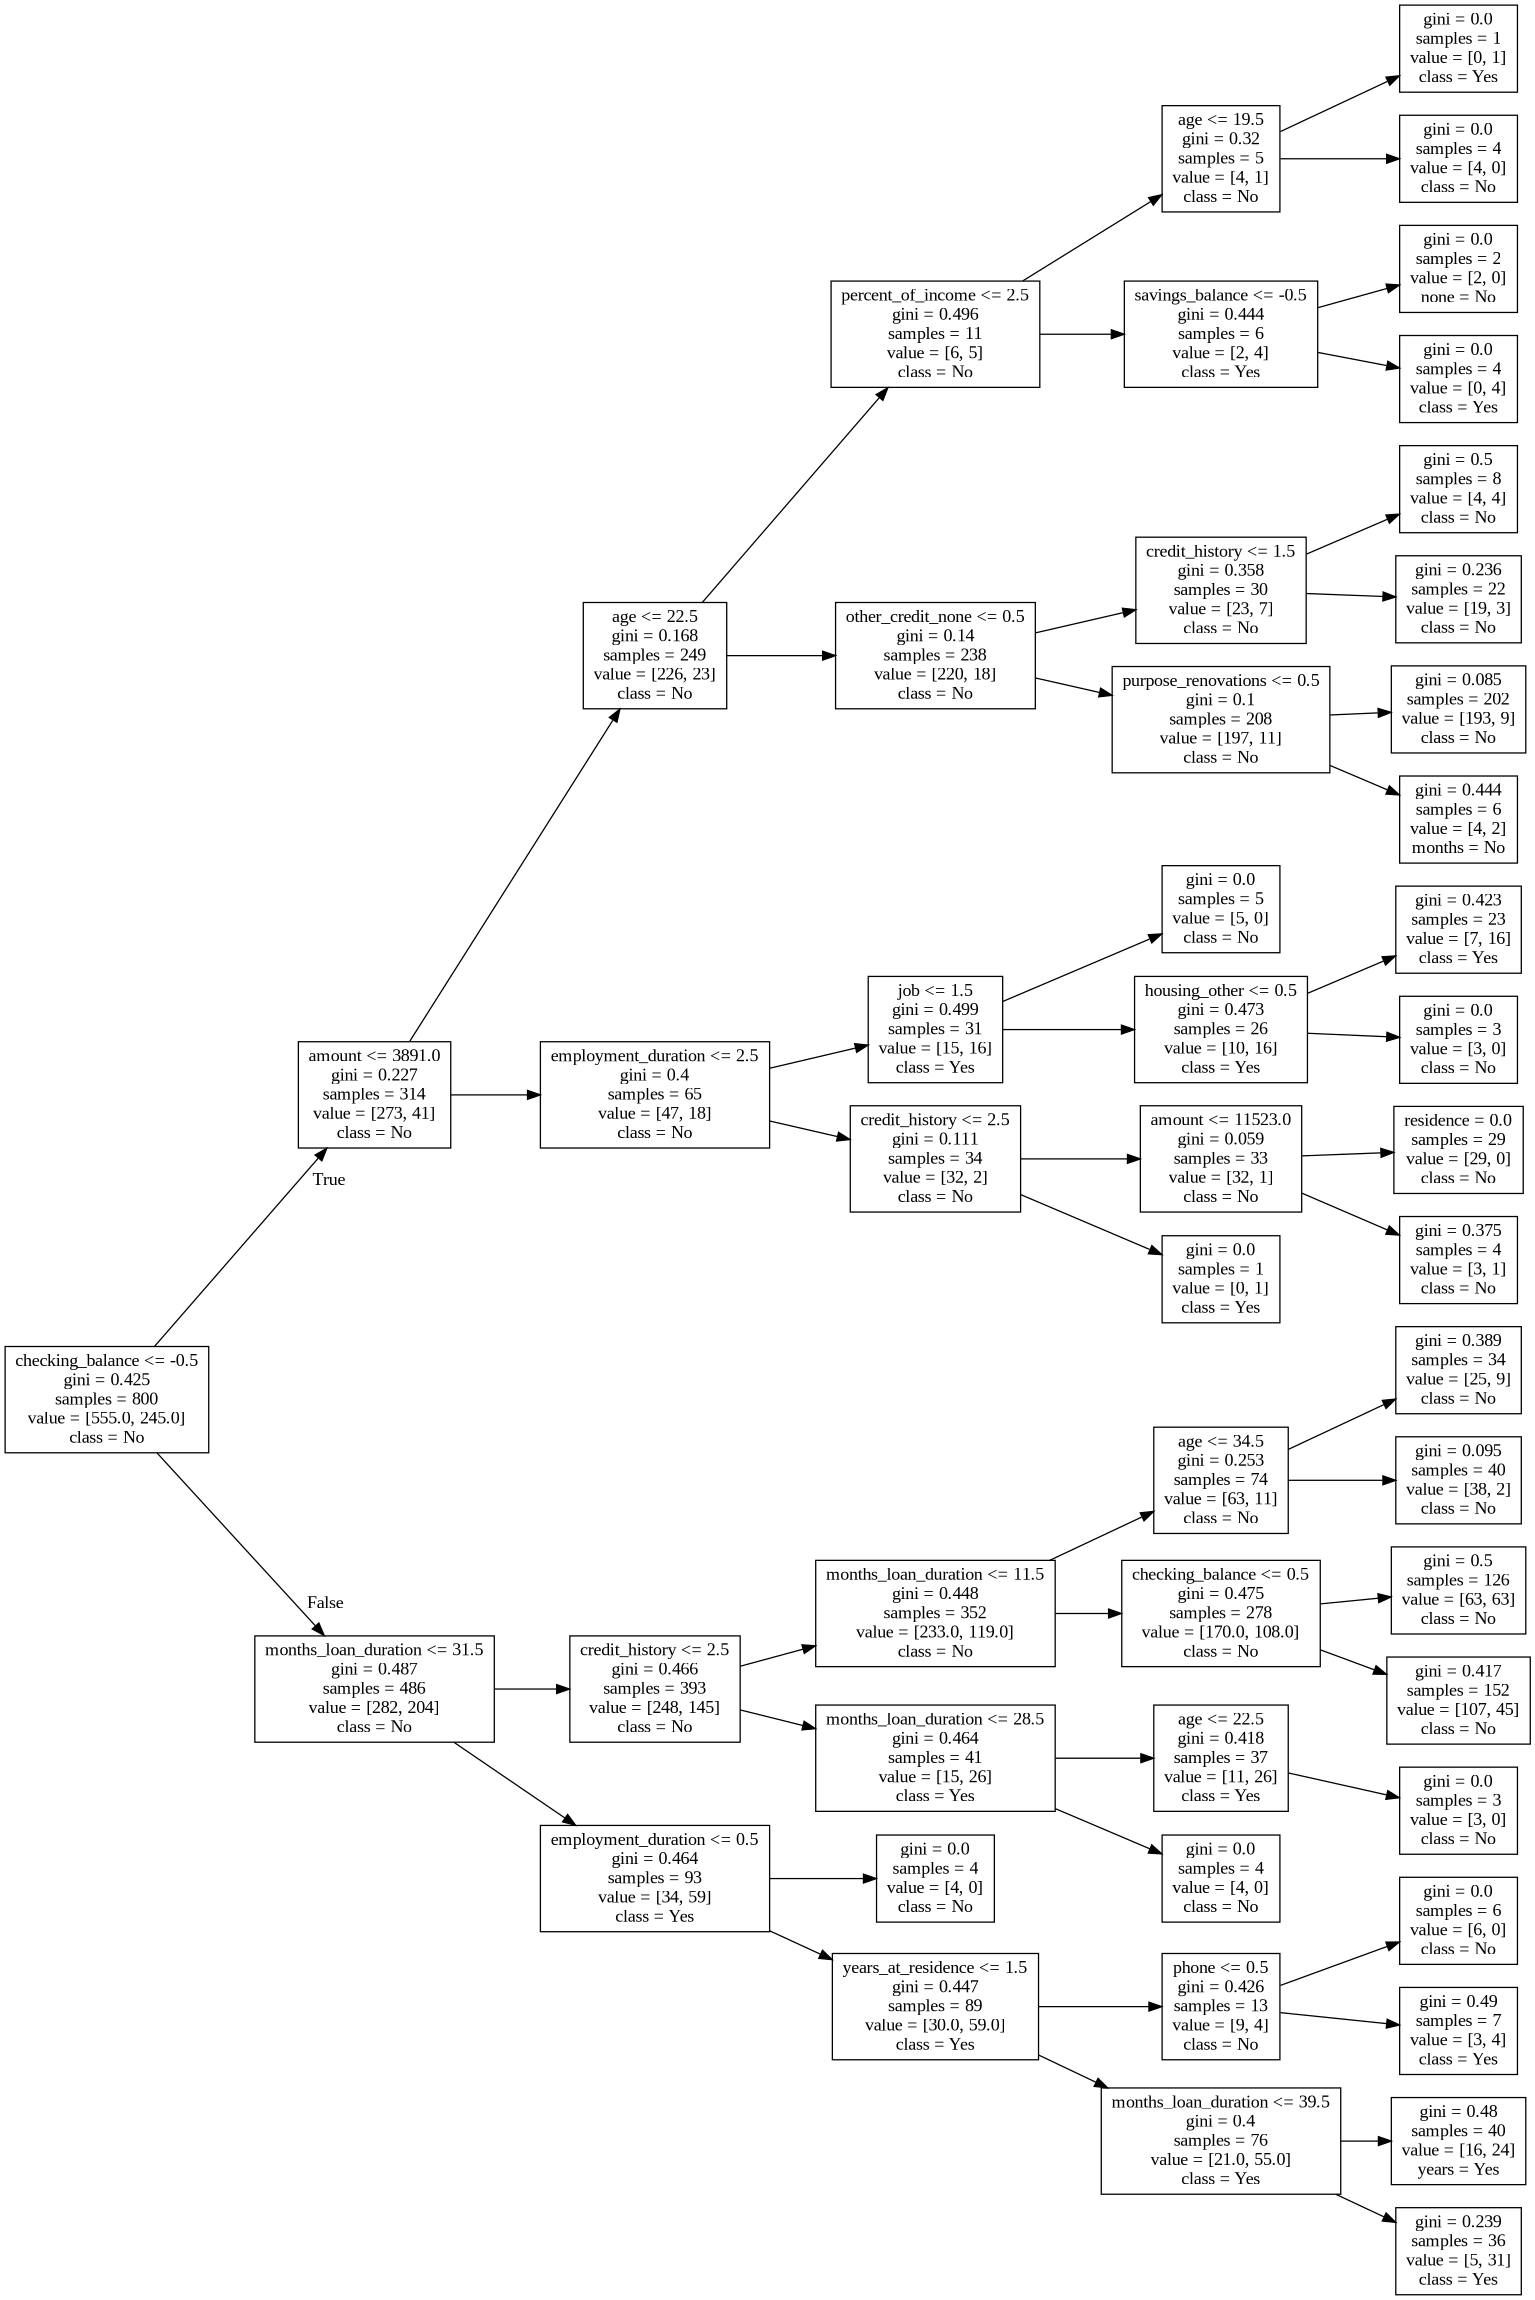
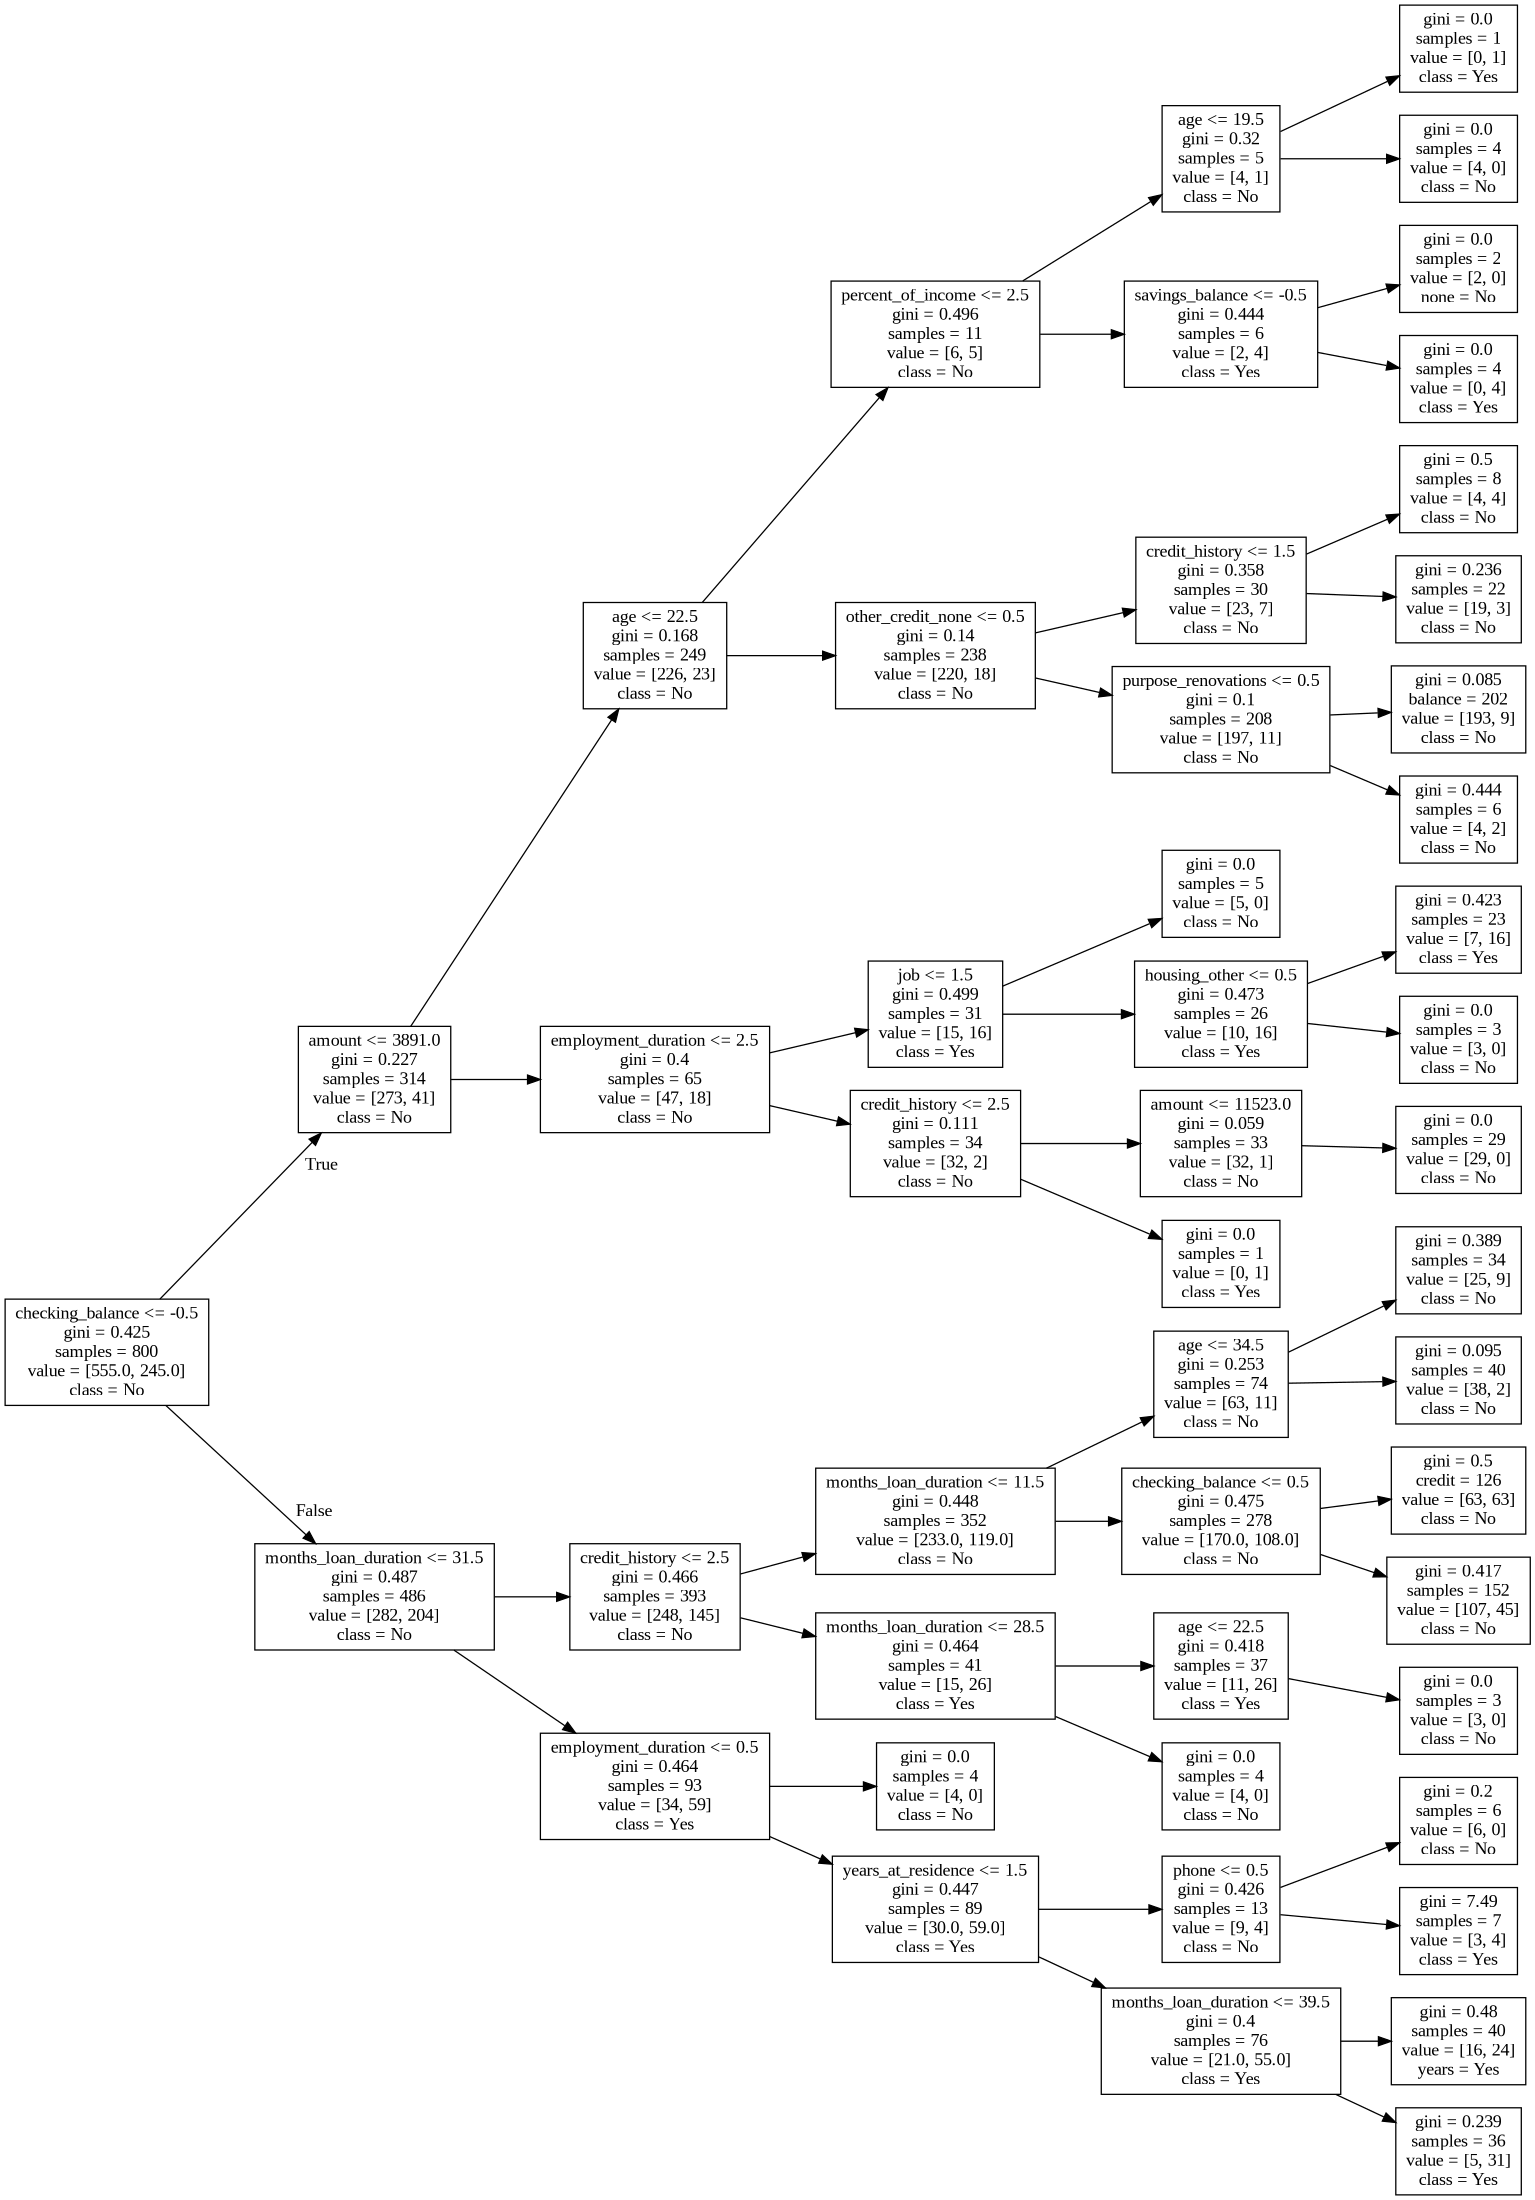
(1459, 709) -> (1459, 709)
(1459, 820) -> (1459, 820)
(1459, 1150) -> (1459, 1150)
(1459, 1260) -> none
(1459, 1590) -> (1459, 1491)
(1459, 1921) -> (1459, 1821)
(1459, 2031) -> (1459, 1931)
